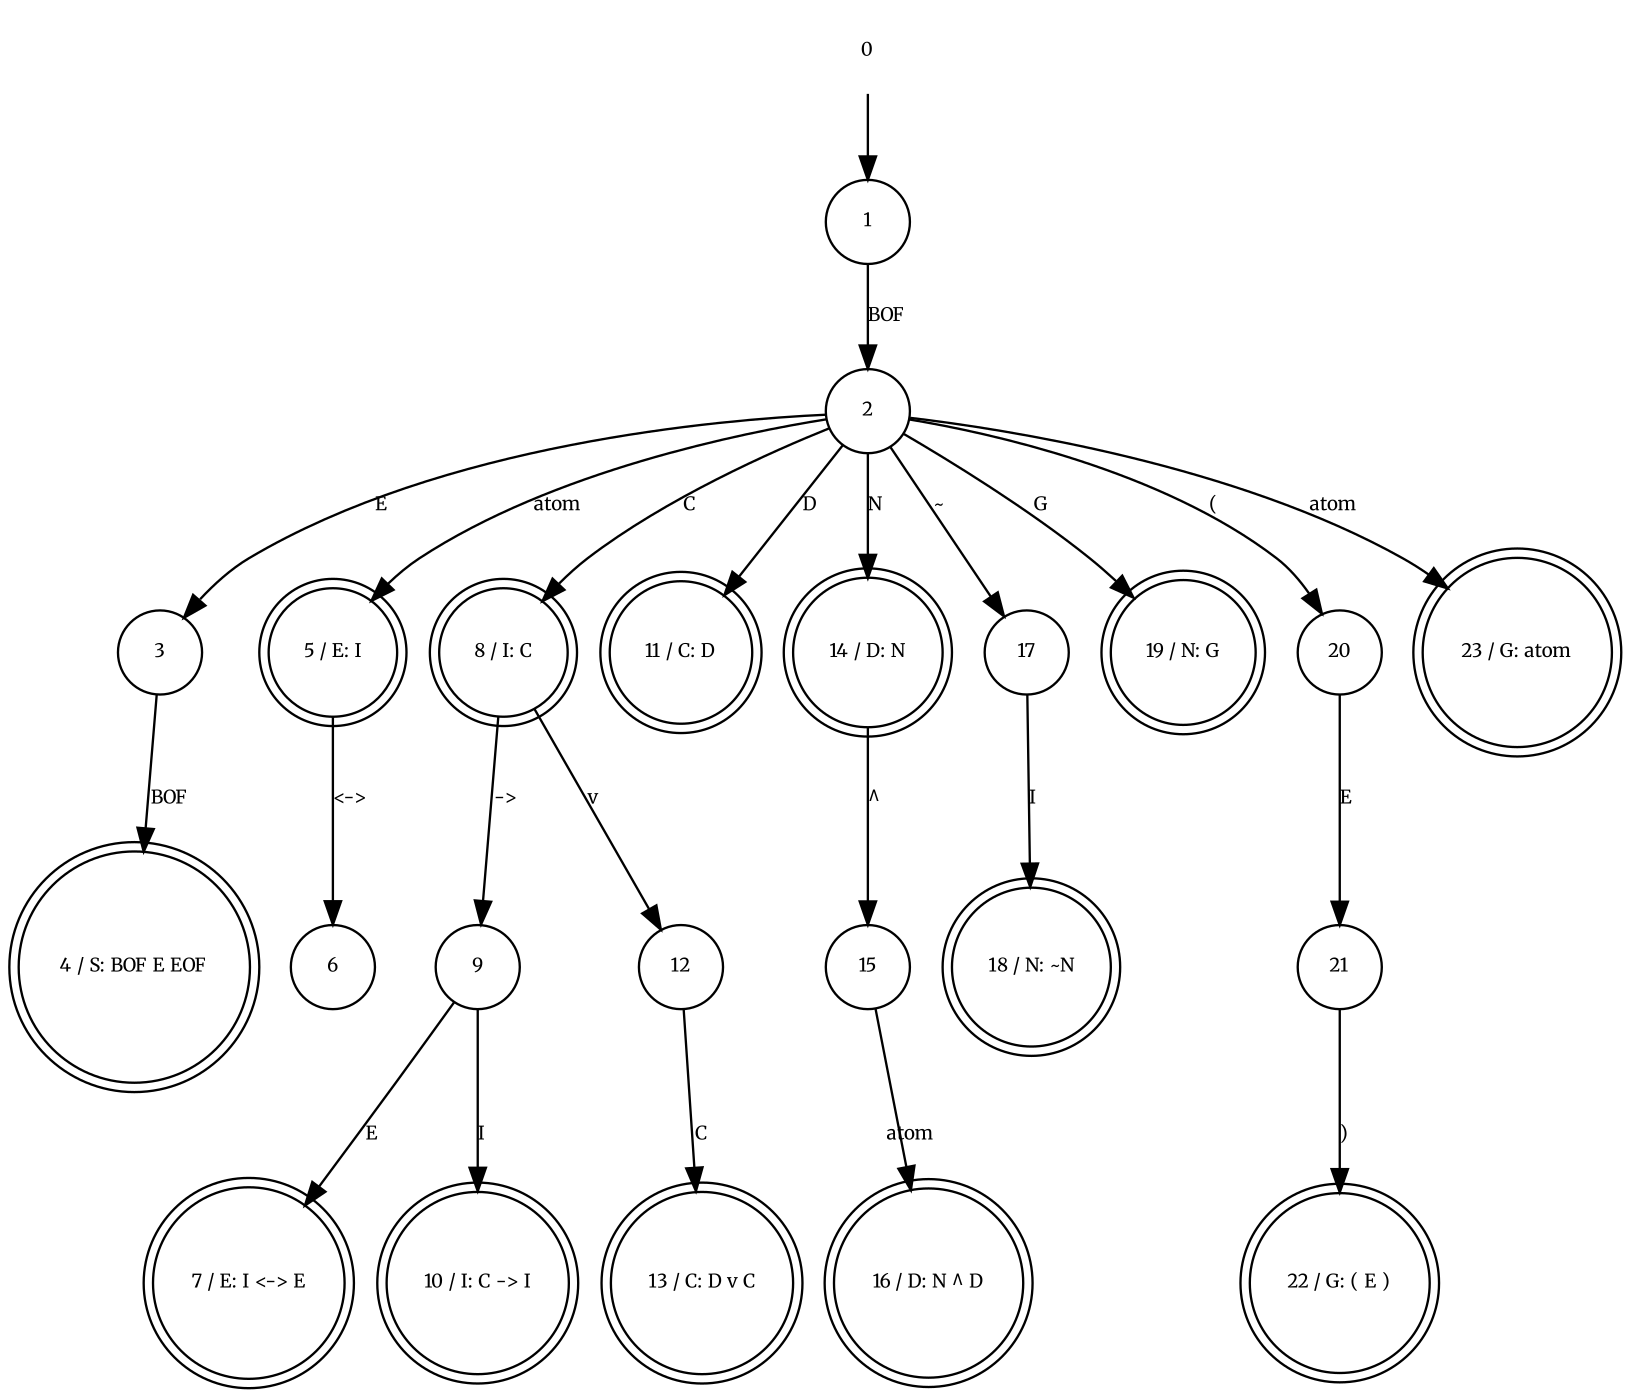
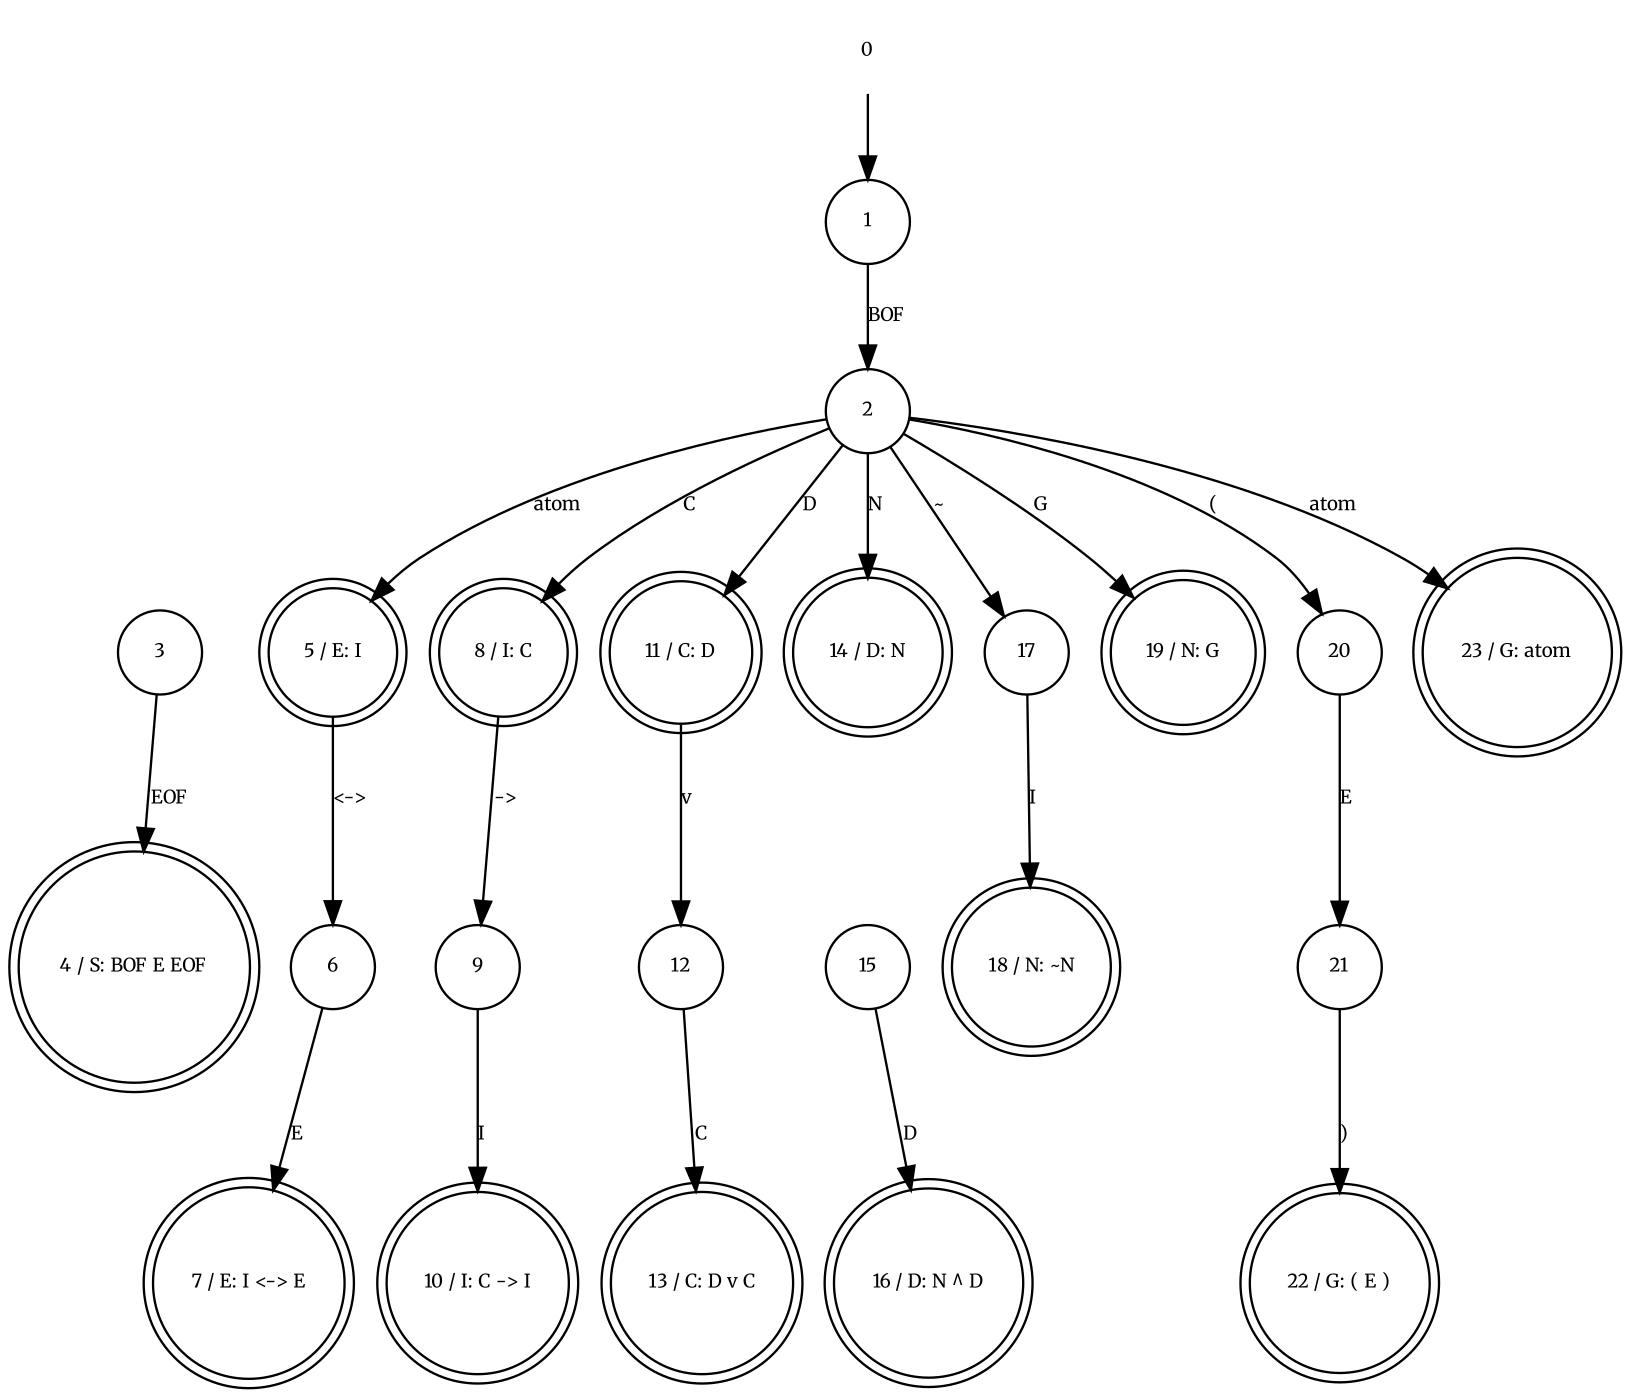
(498, 462) -> none
(169, 799) -> (169, 799)
(592, 809) -> (681, 813)
(868, 814) -> none
(387, 1095) -> (301, 1088)
(911, 1135) -> (911, 1135)
